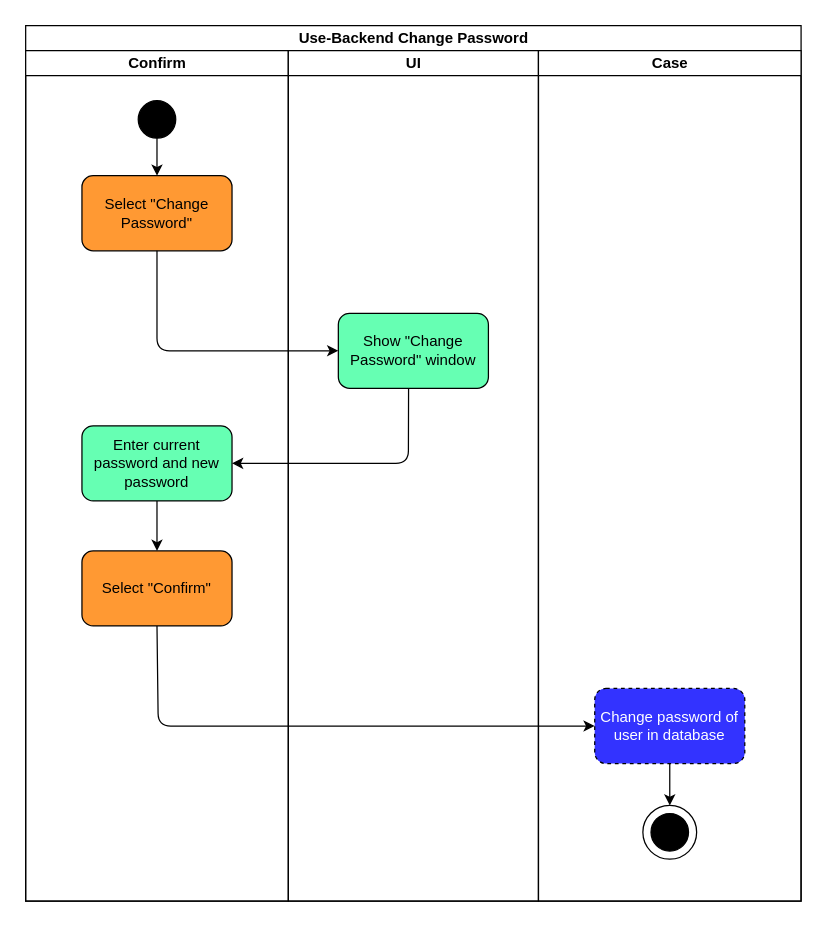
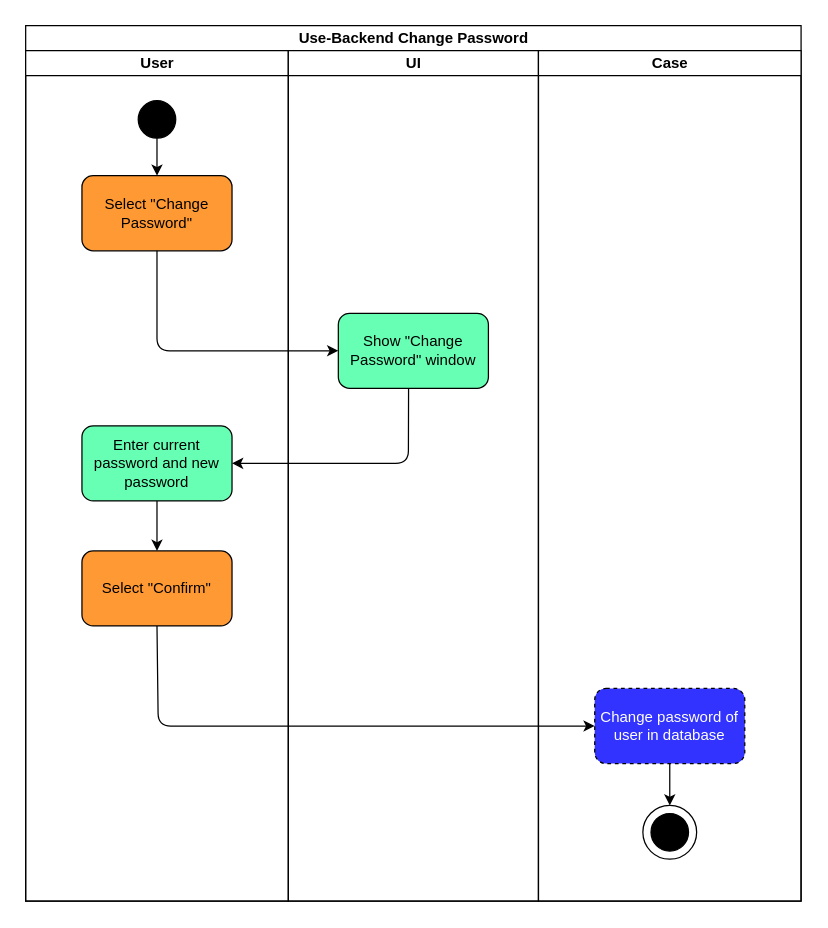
(158, 63) -> (158, 63)
